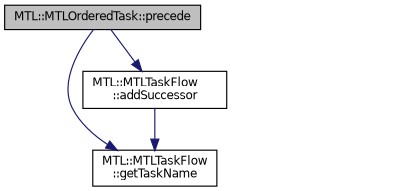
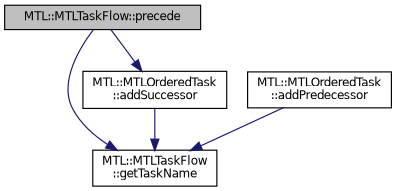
(103, 17) -> (103, 17)
(155, 90) -> (155, 90)
none -> (320, 90)
